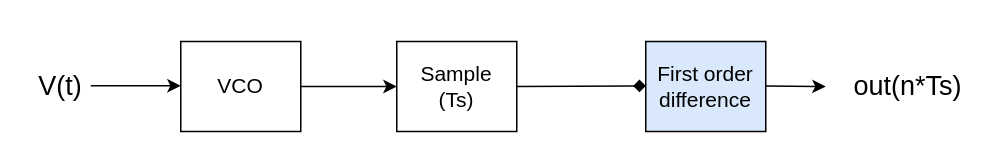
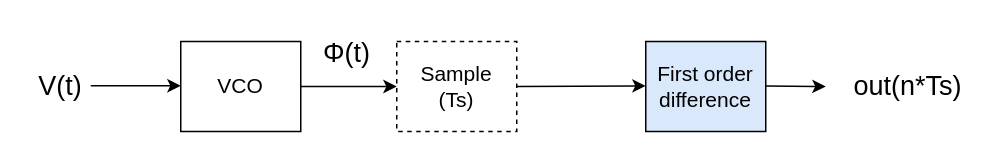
none -> (347, 53)
(457, 86) -> (457, 86)
(633, 86) -> (634, 86)
